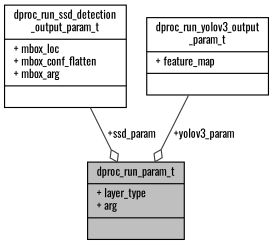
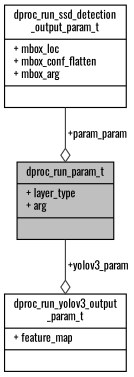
(175, 122) -> (65, 260)
(131, 135) -> (97, 135)
